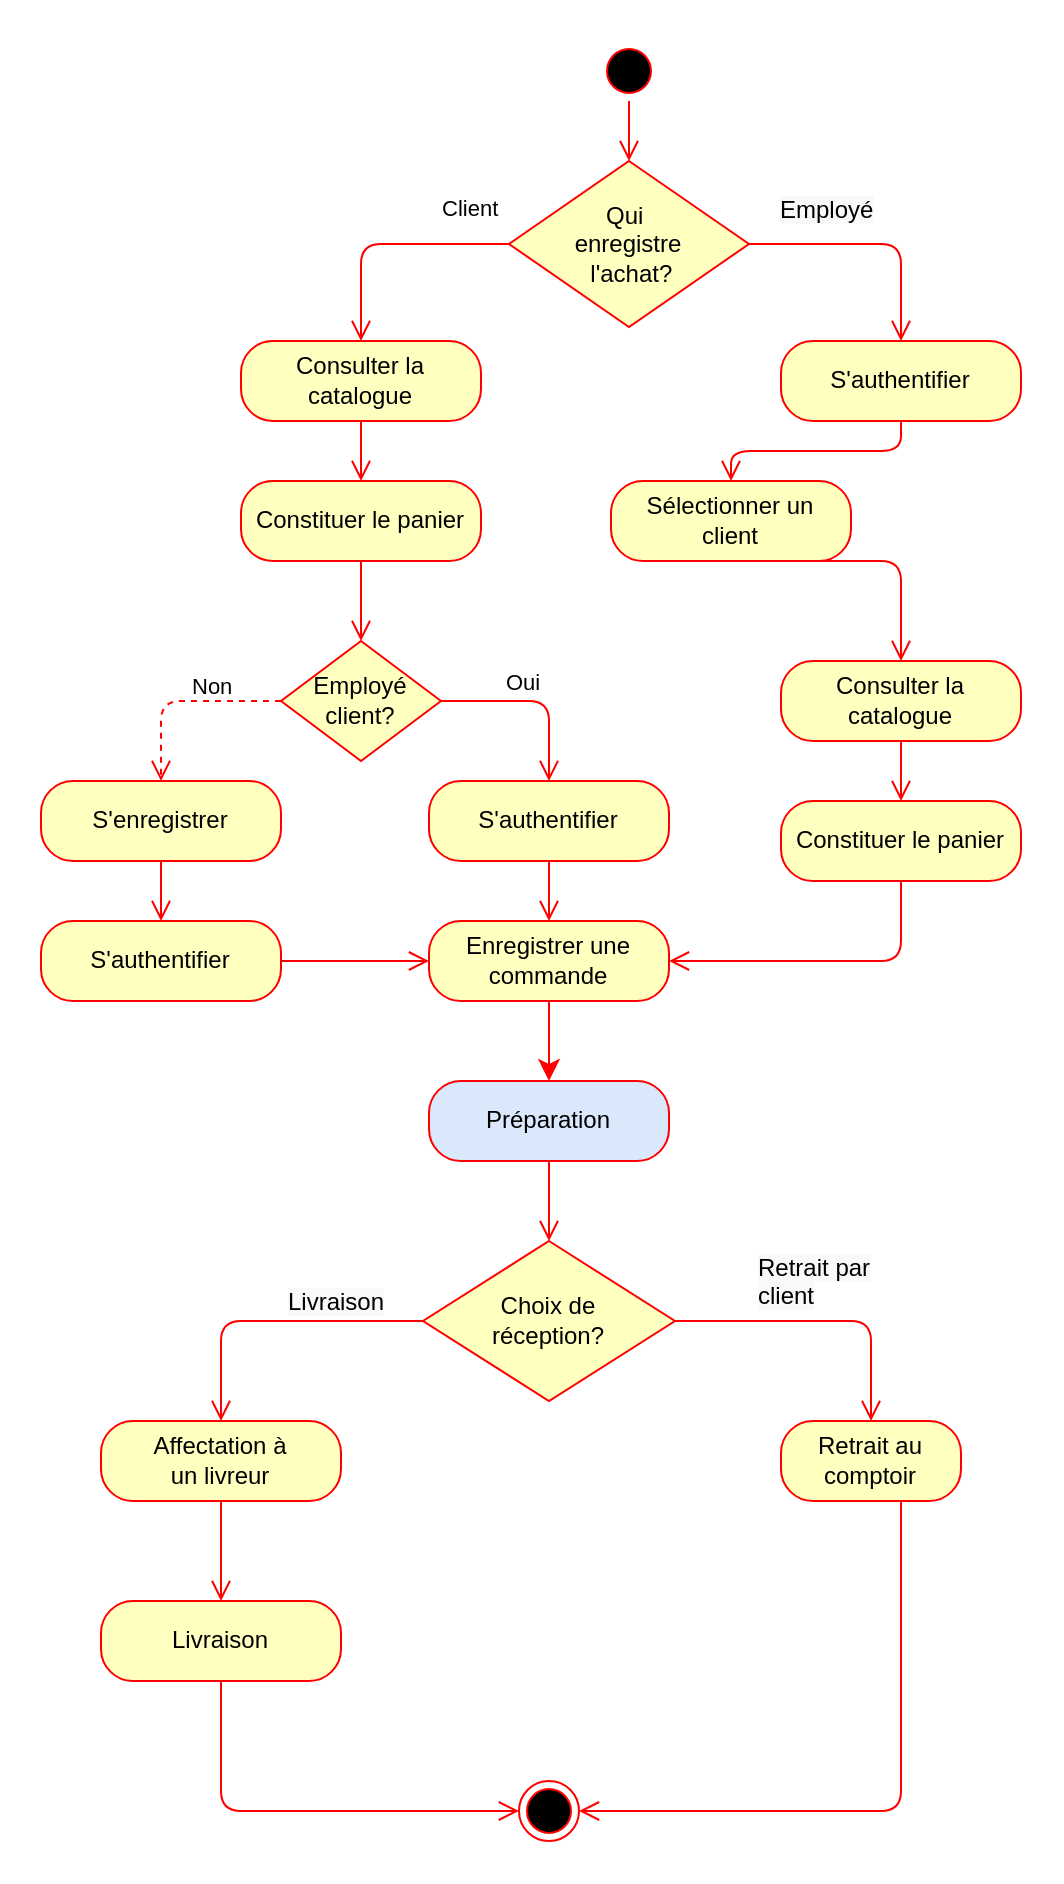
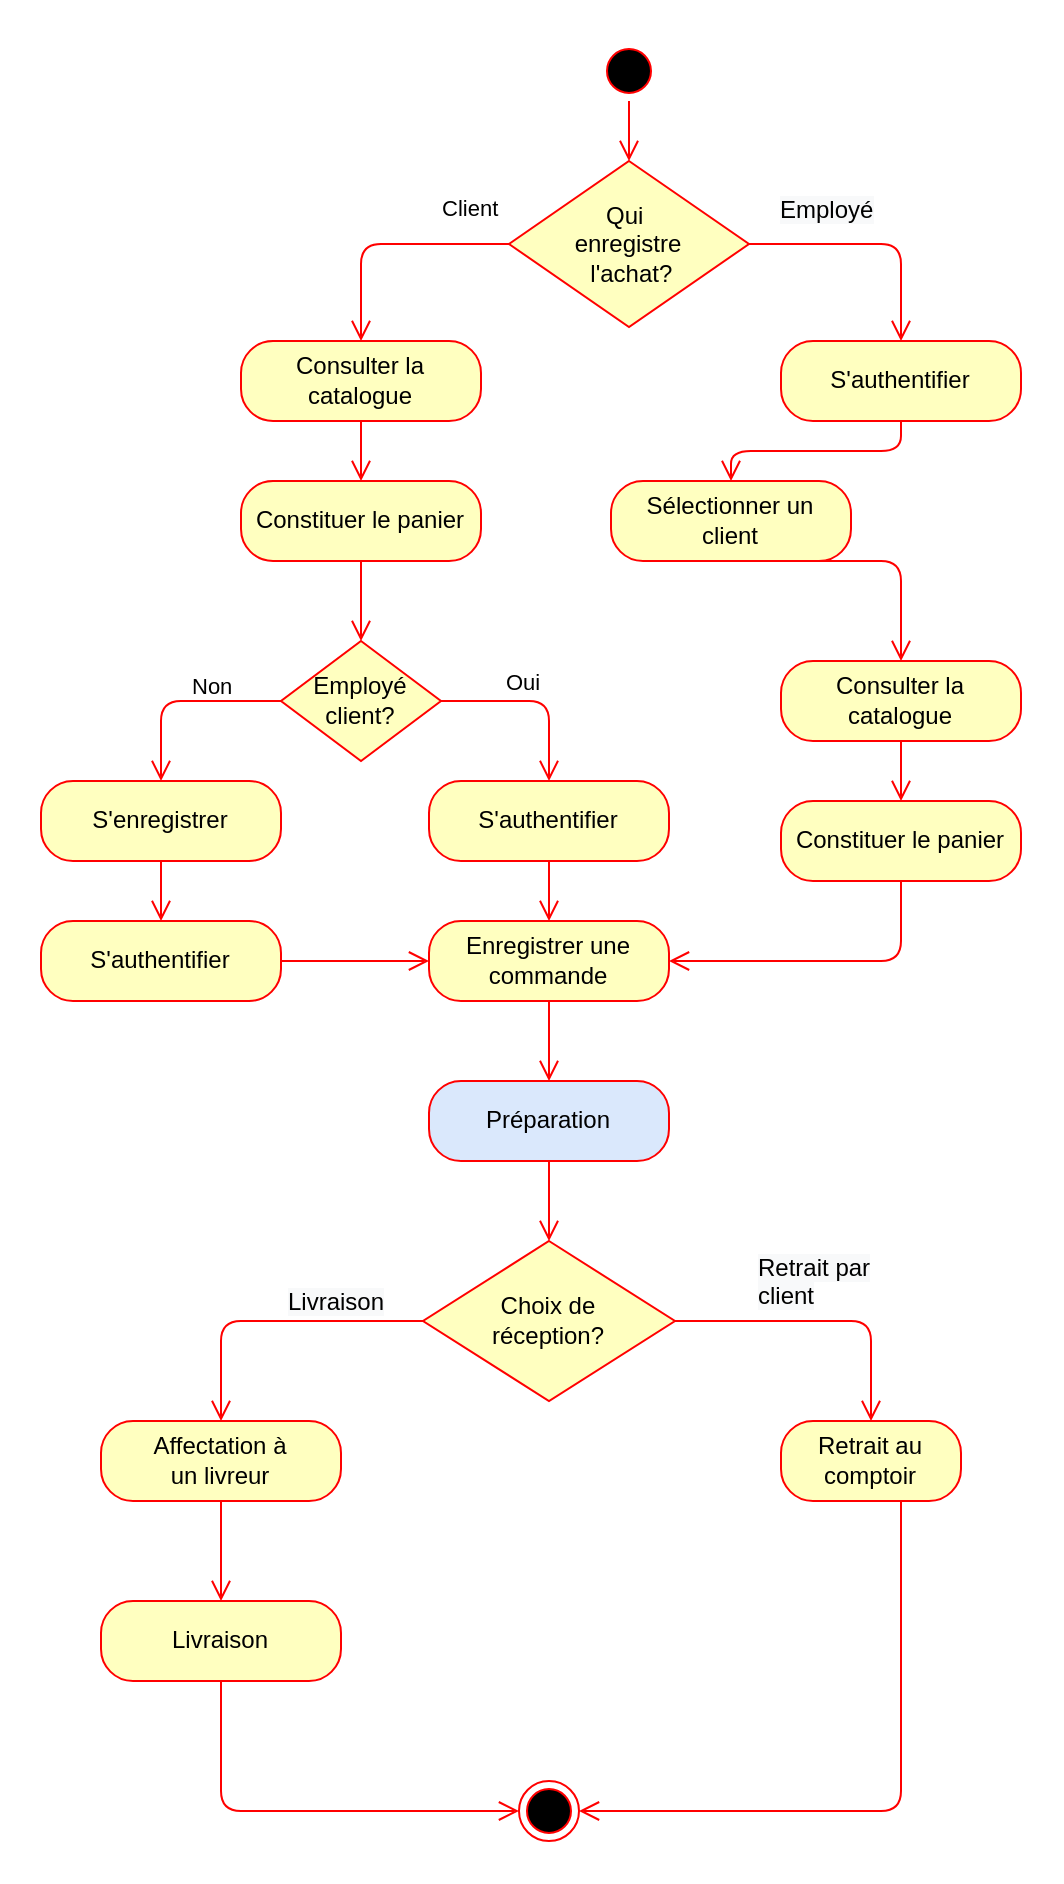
(191, 701) -> (191, 701)
(549, 1063) -> (549, 1067)
